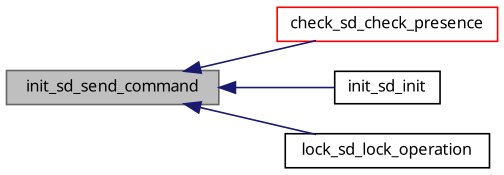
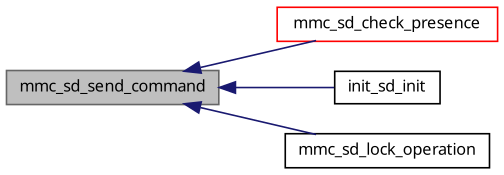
(387, 24) -> (387, 24)
(113, 88) -> (113, 88)
(387, 151) -> (387, 151)
